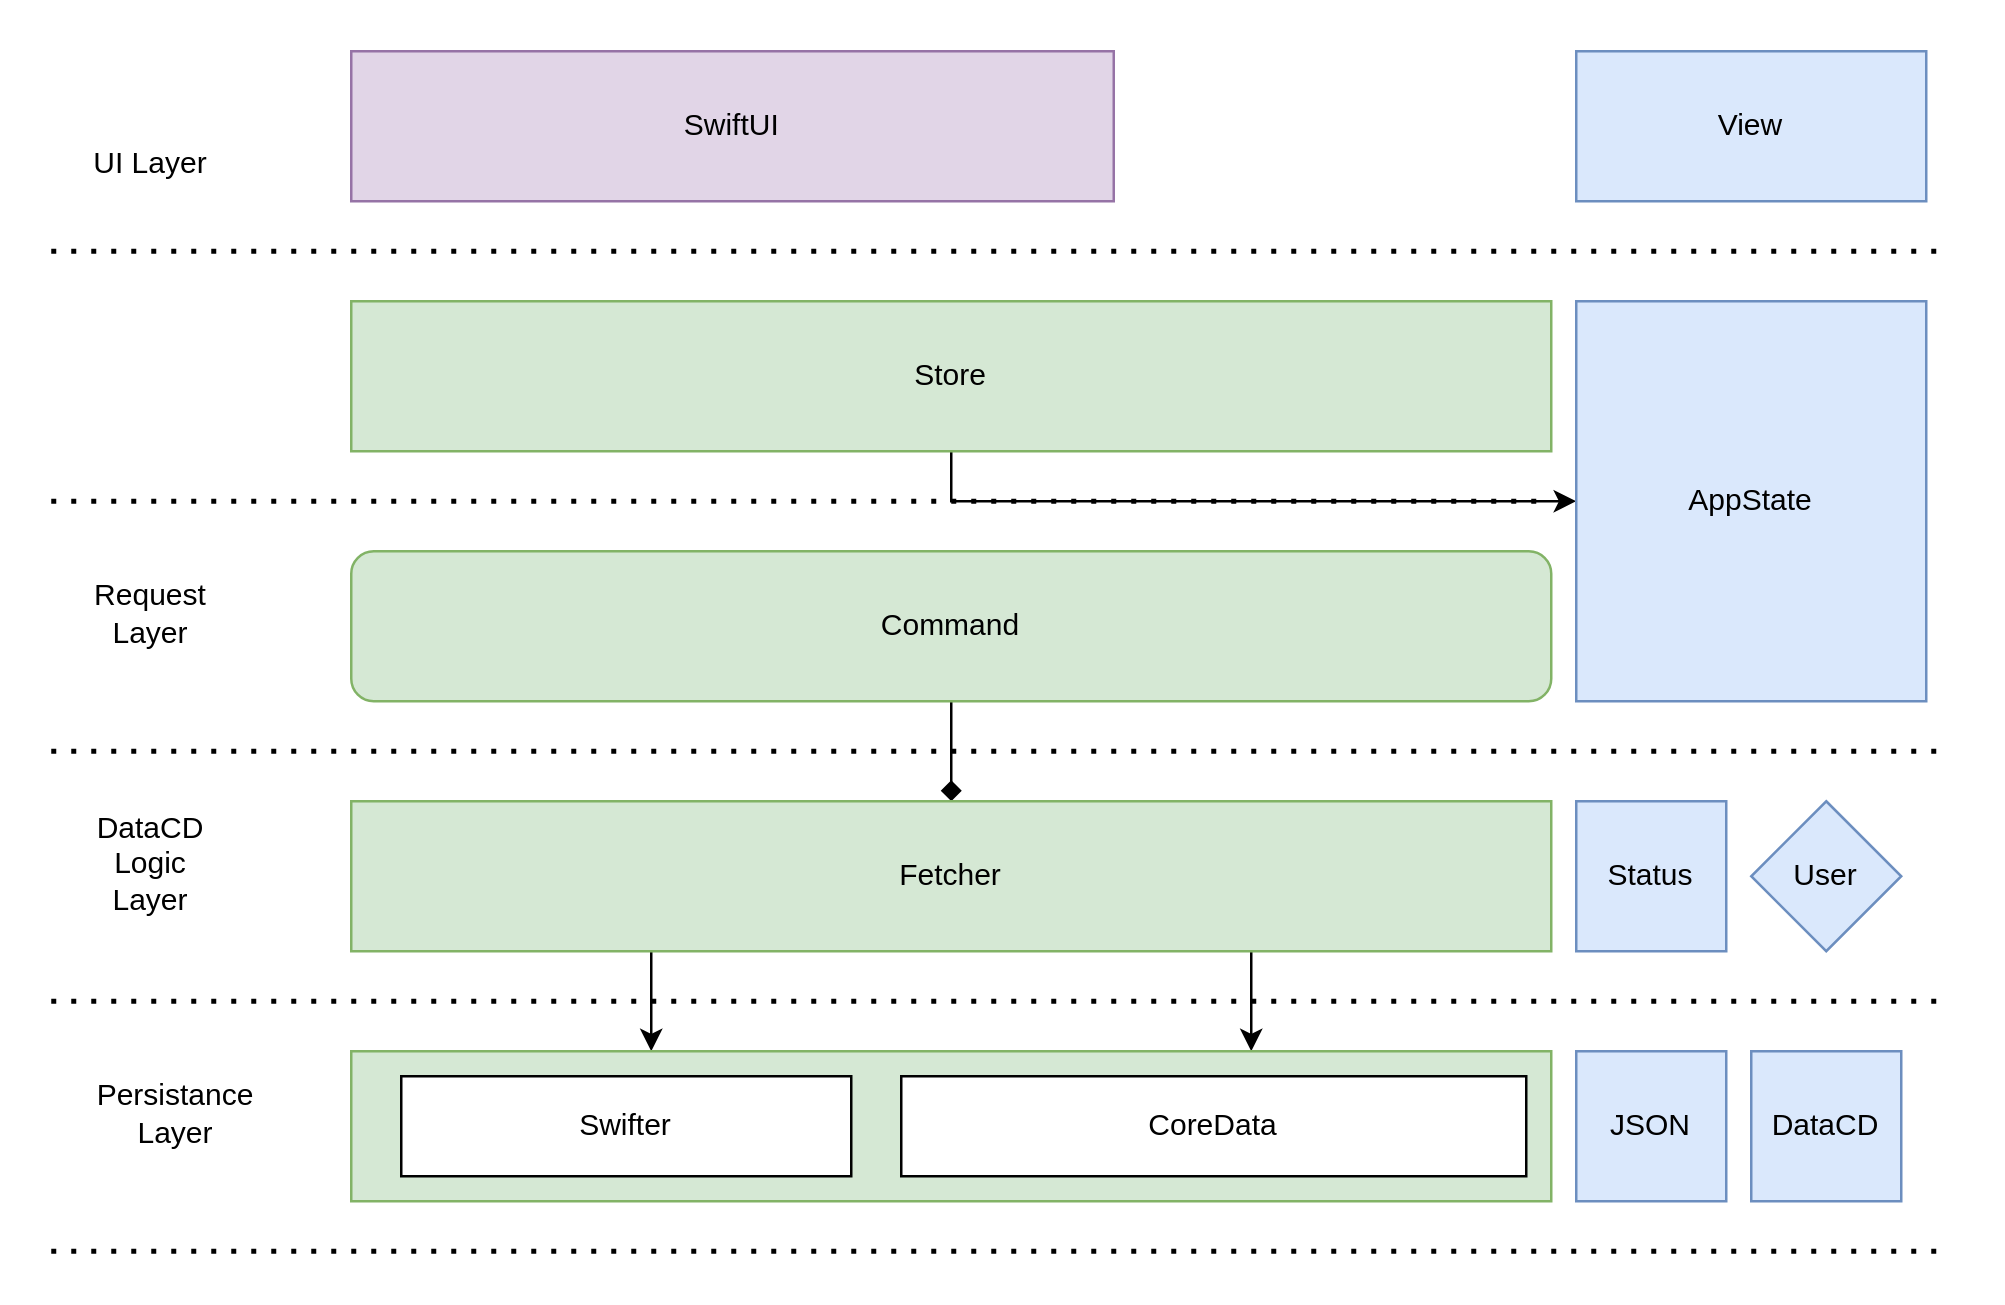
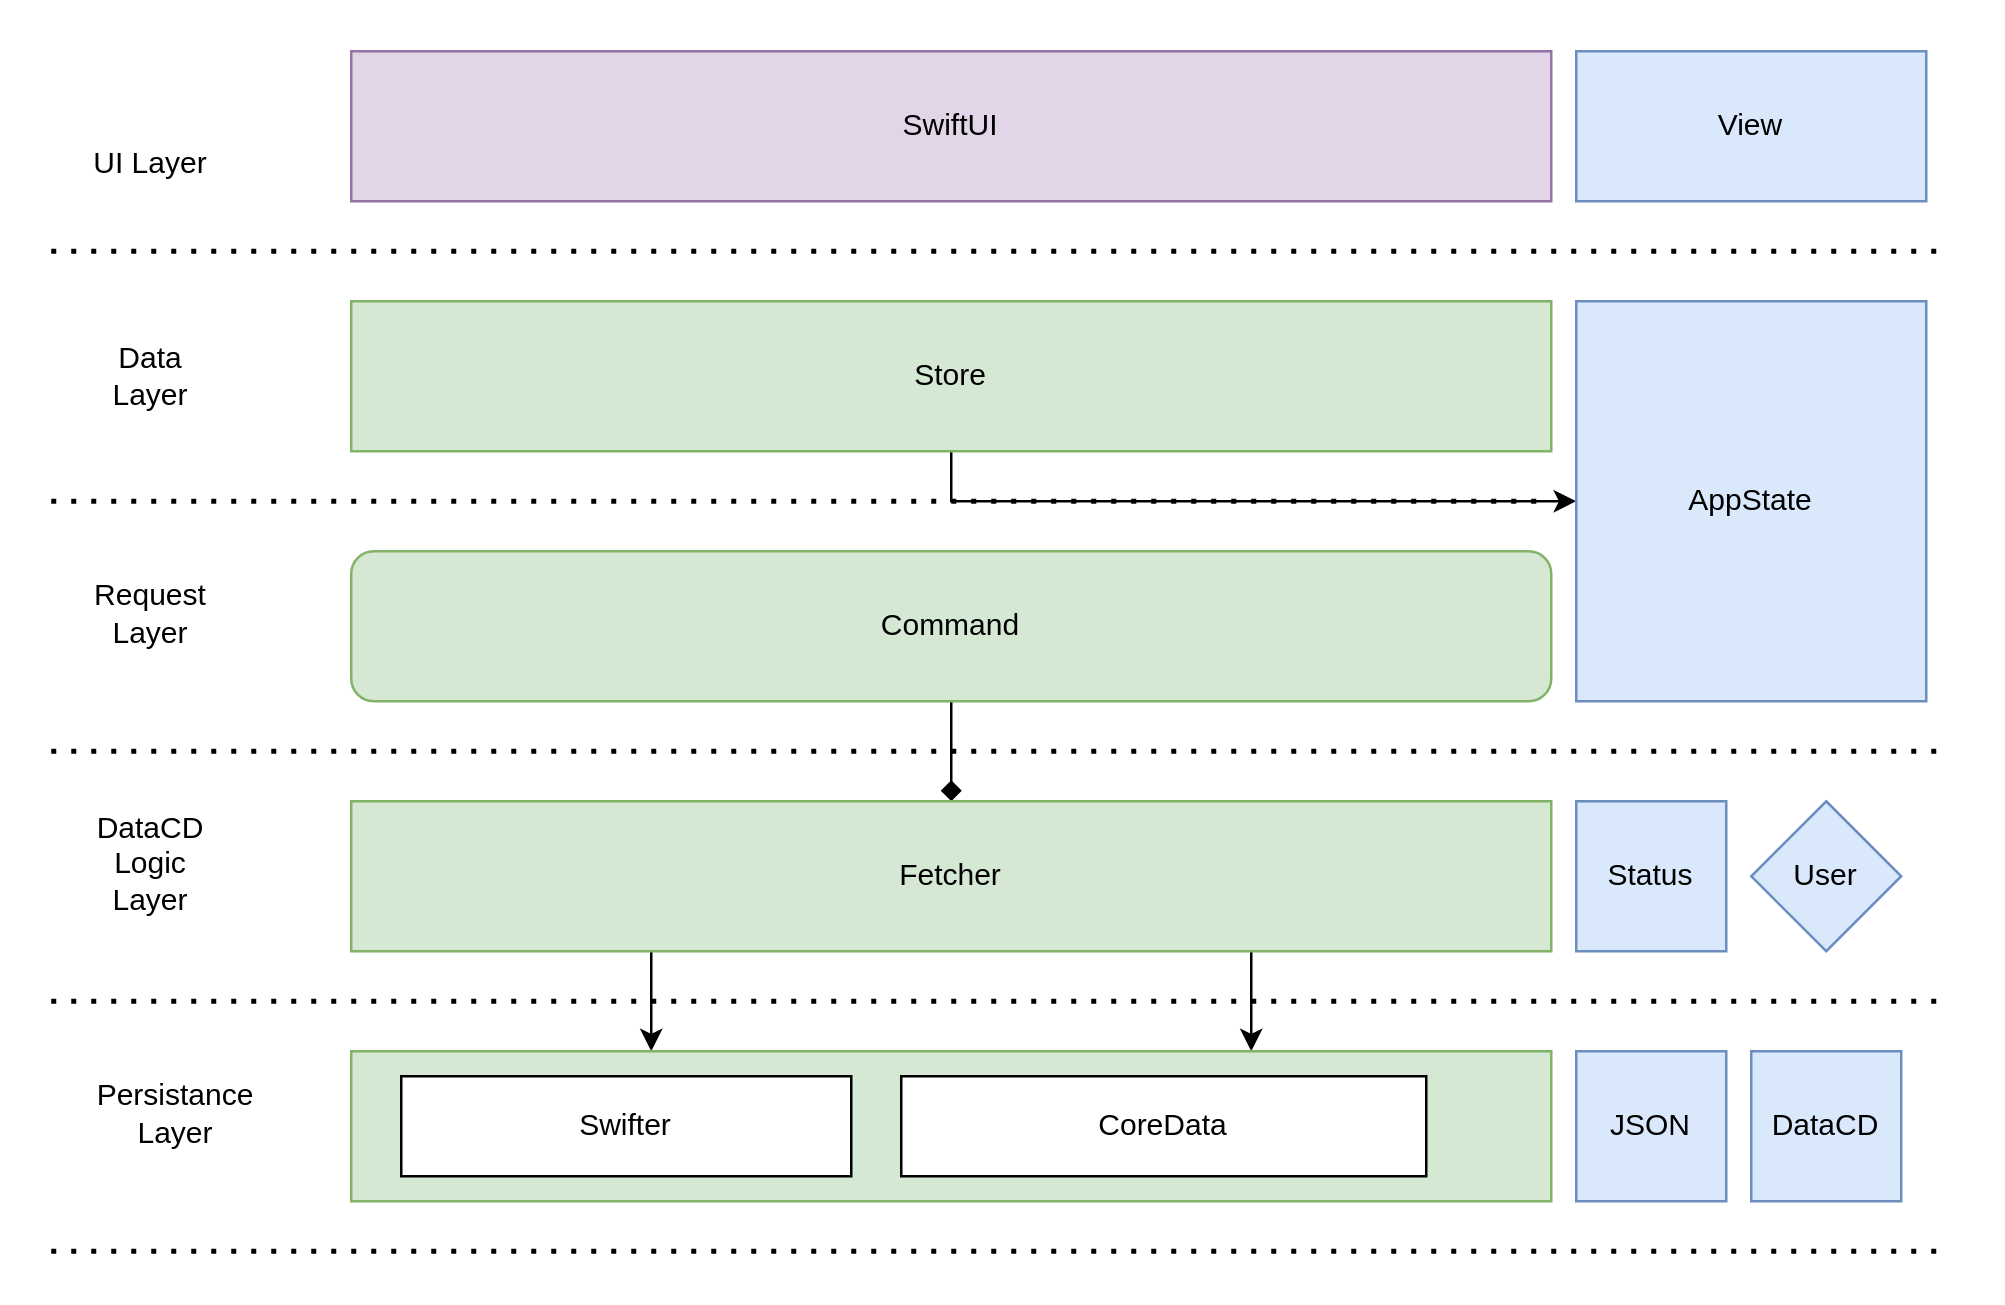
(733, 126) -> (951, 126)
none -> (151, 376)
(1214, 1126) -> (1164, 1126)
